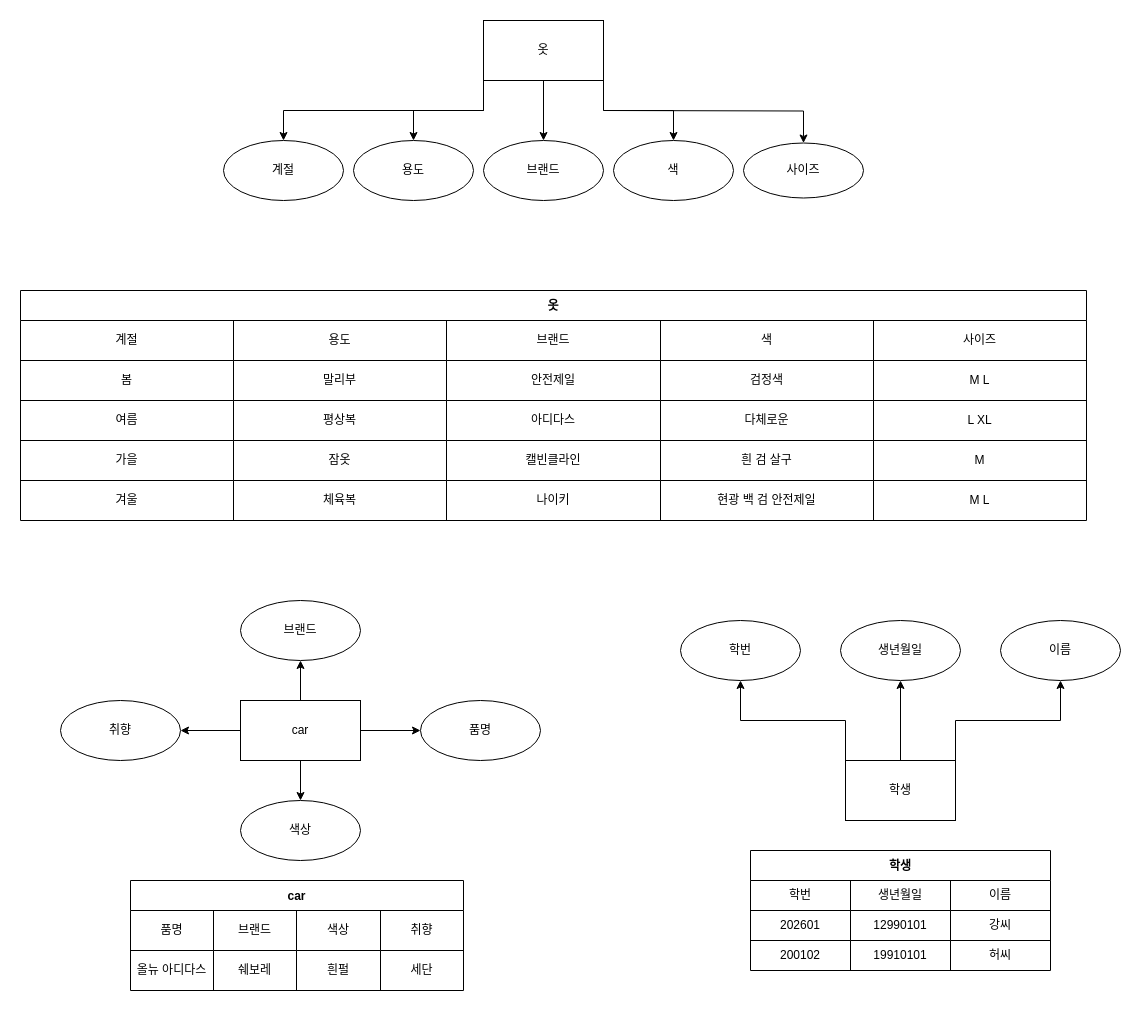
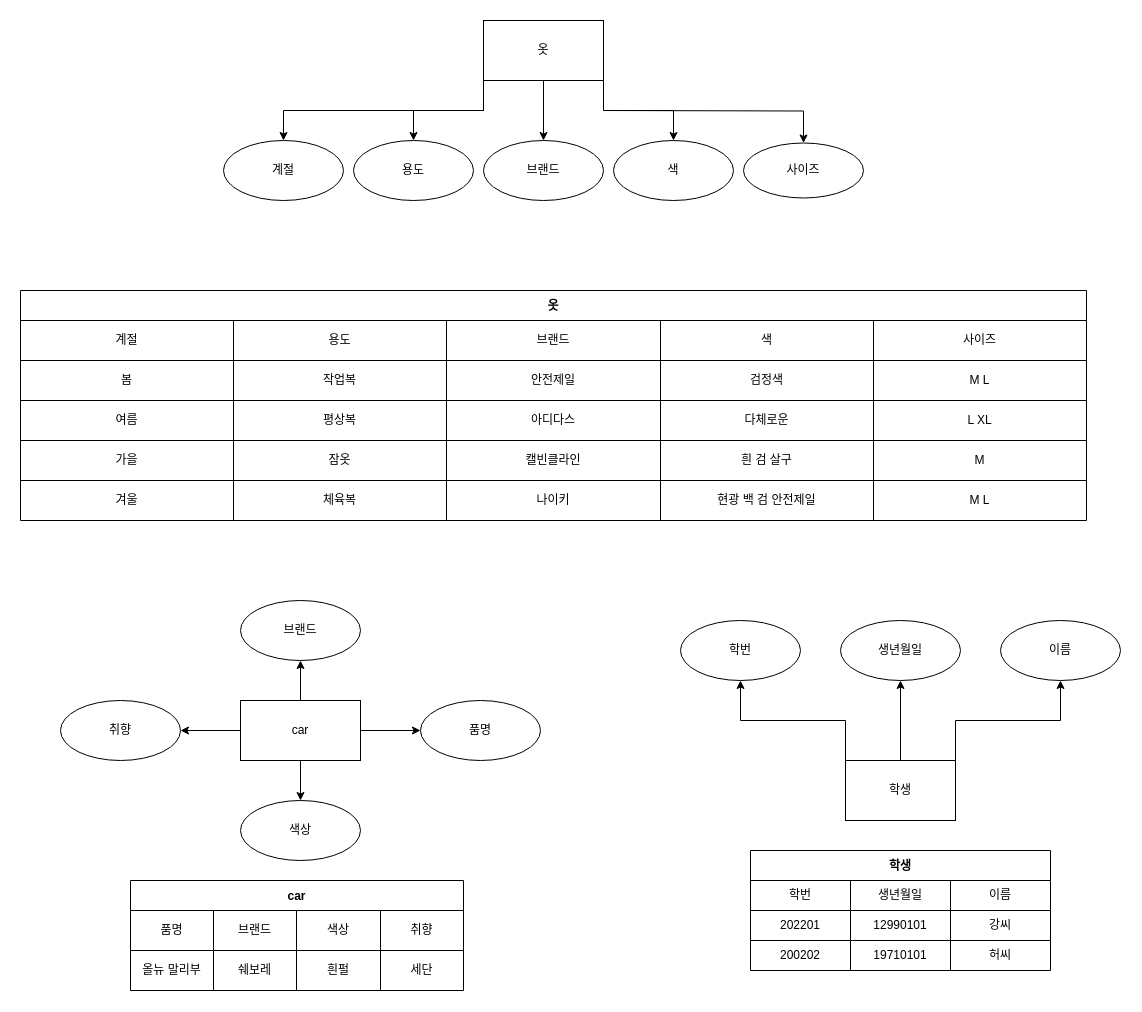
(340, 381) -> (340, 381)
(801, 926) -> (801, 926)
(801, 956) -> (801, 956)
(901, 956) -> (901, 956)
(172, 971) -> (172, 971)
